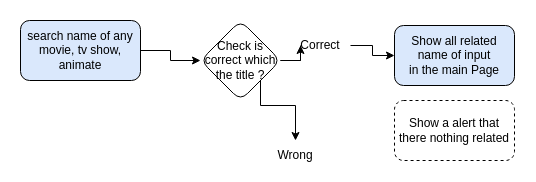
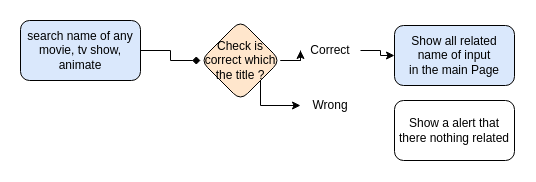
(321, 46) -> (331, 51)
(192, 61) -> (192, 61)
(241, 61) -> (241, 61)
(455, 131) -> (455, 131)
(296, 156) -> (331, 106)
